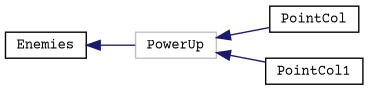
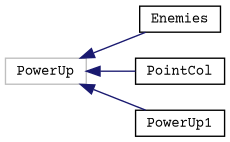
(118, 45) -> (120, 43)
(314, 71) -> (180, 123)
